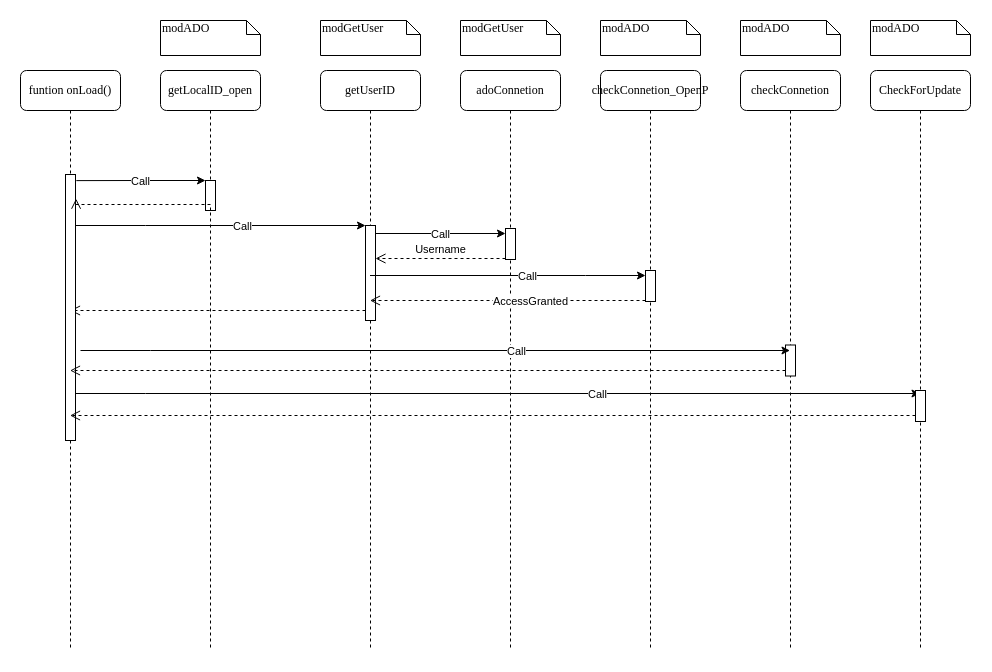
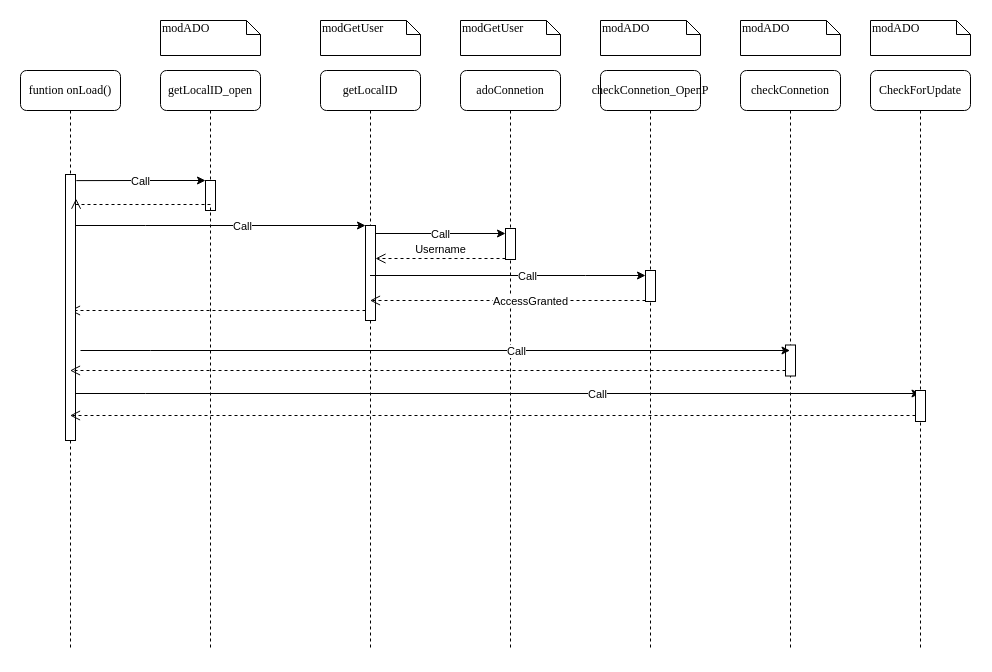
(371, 91) -> (371, 91)
